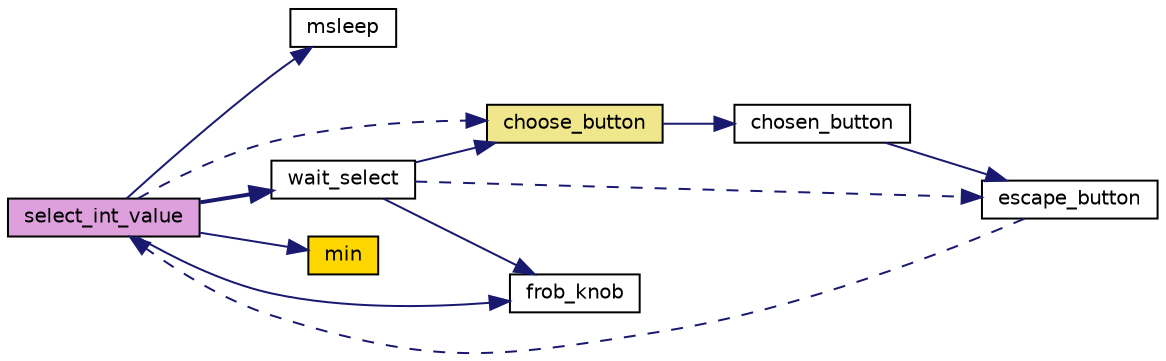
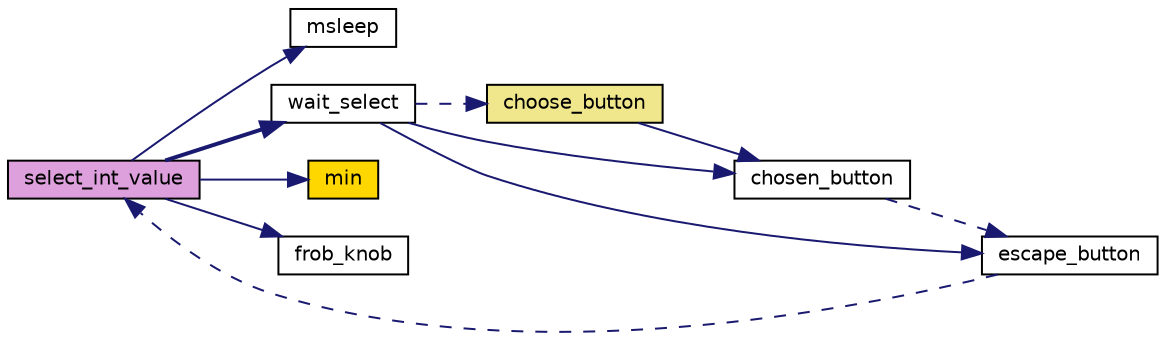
(296, 136) -> none
(445, 155) -> (441, 104)
(936, 159) -> (936, 214)
(688, 189) -> (663, 219)
(450, 232) -> (560, 154)
